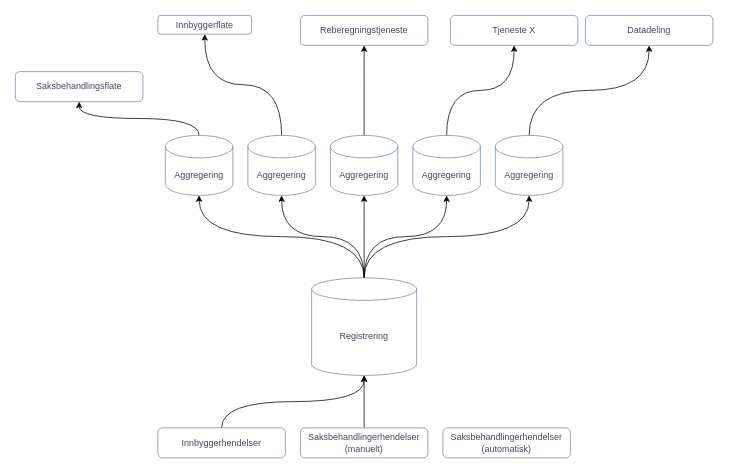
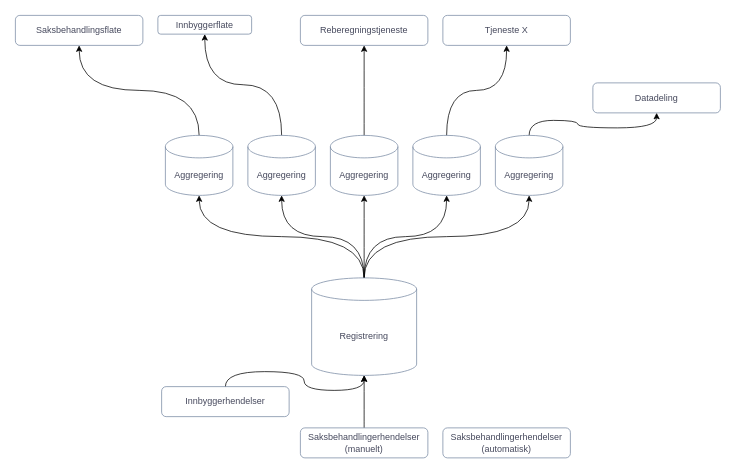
(514, 30) -> (507, 30)
(649, 30) -> (657, 98)
(79, 87) -> (79, 30)
(222, 443) -> (225, 402)
